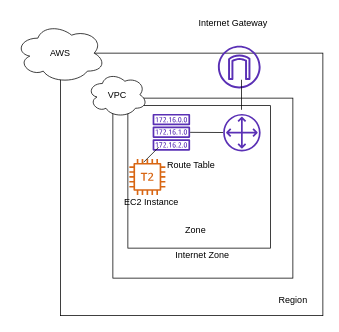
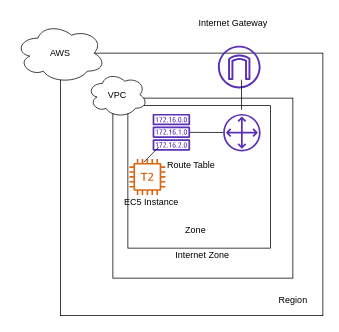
(152, 202) -> (152, 202)
